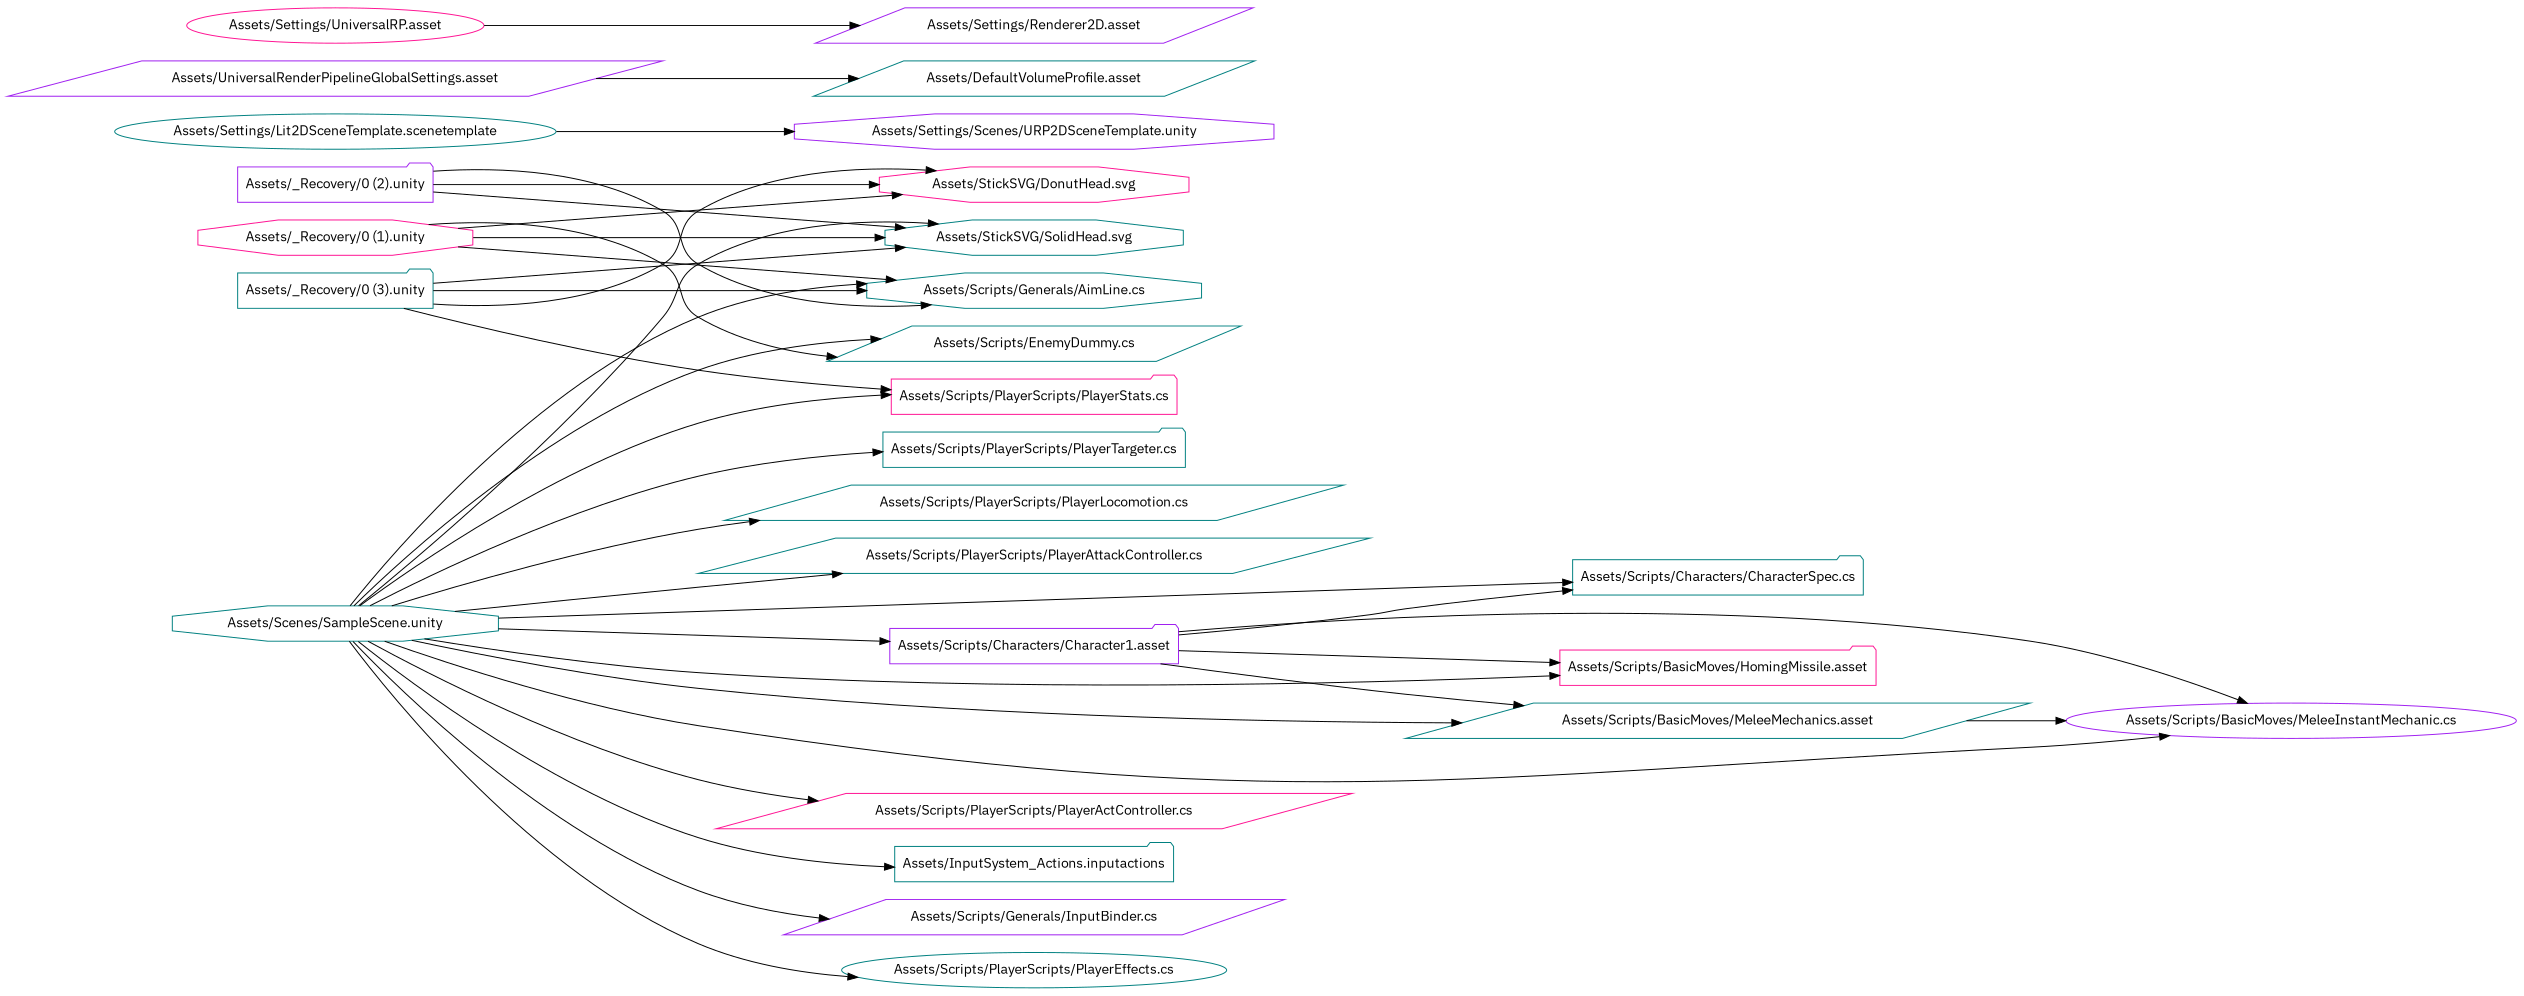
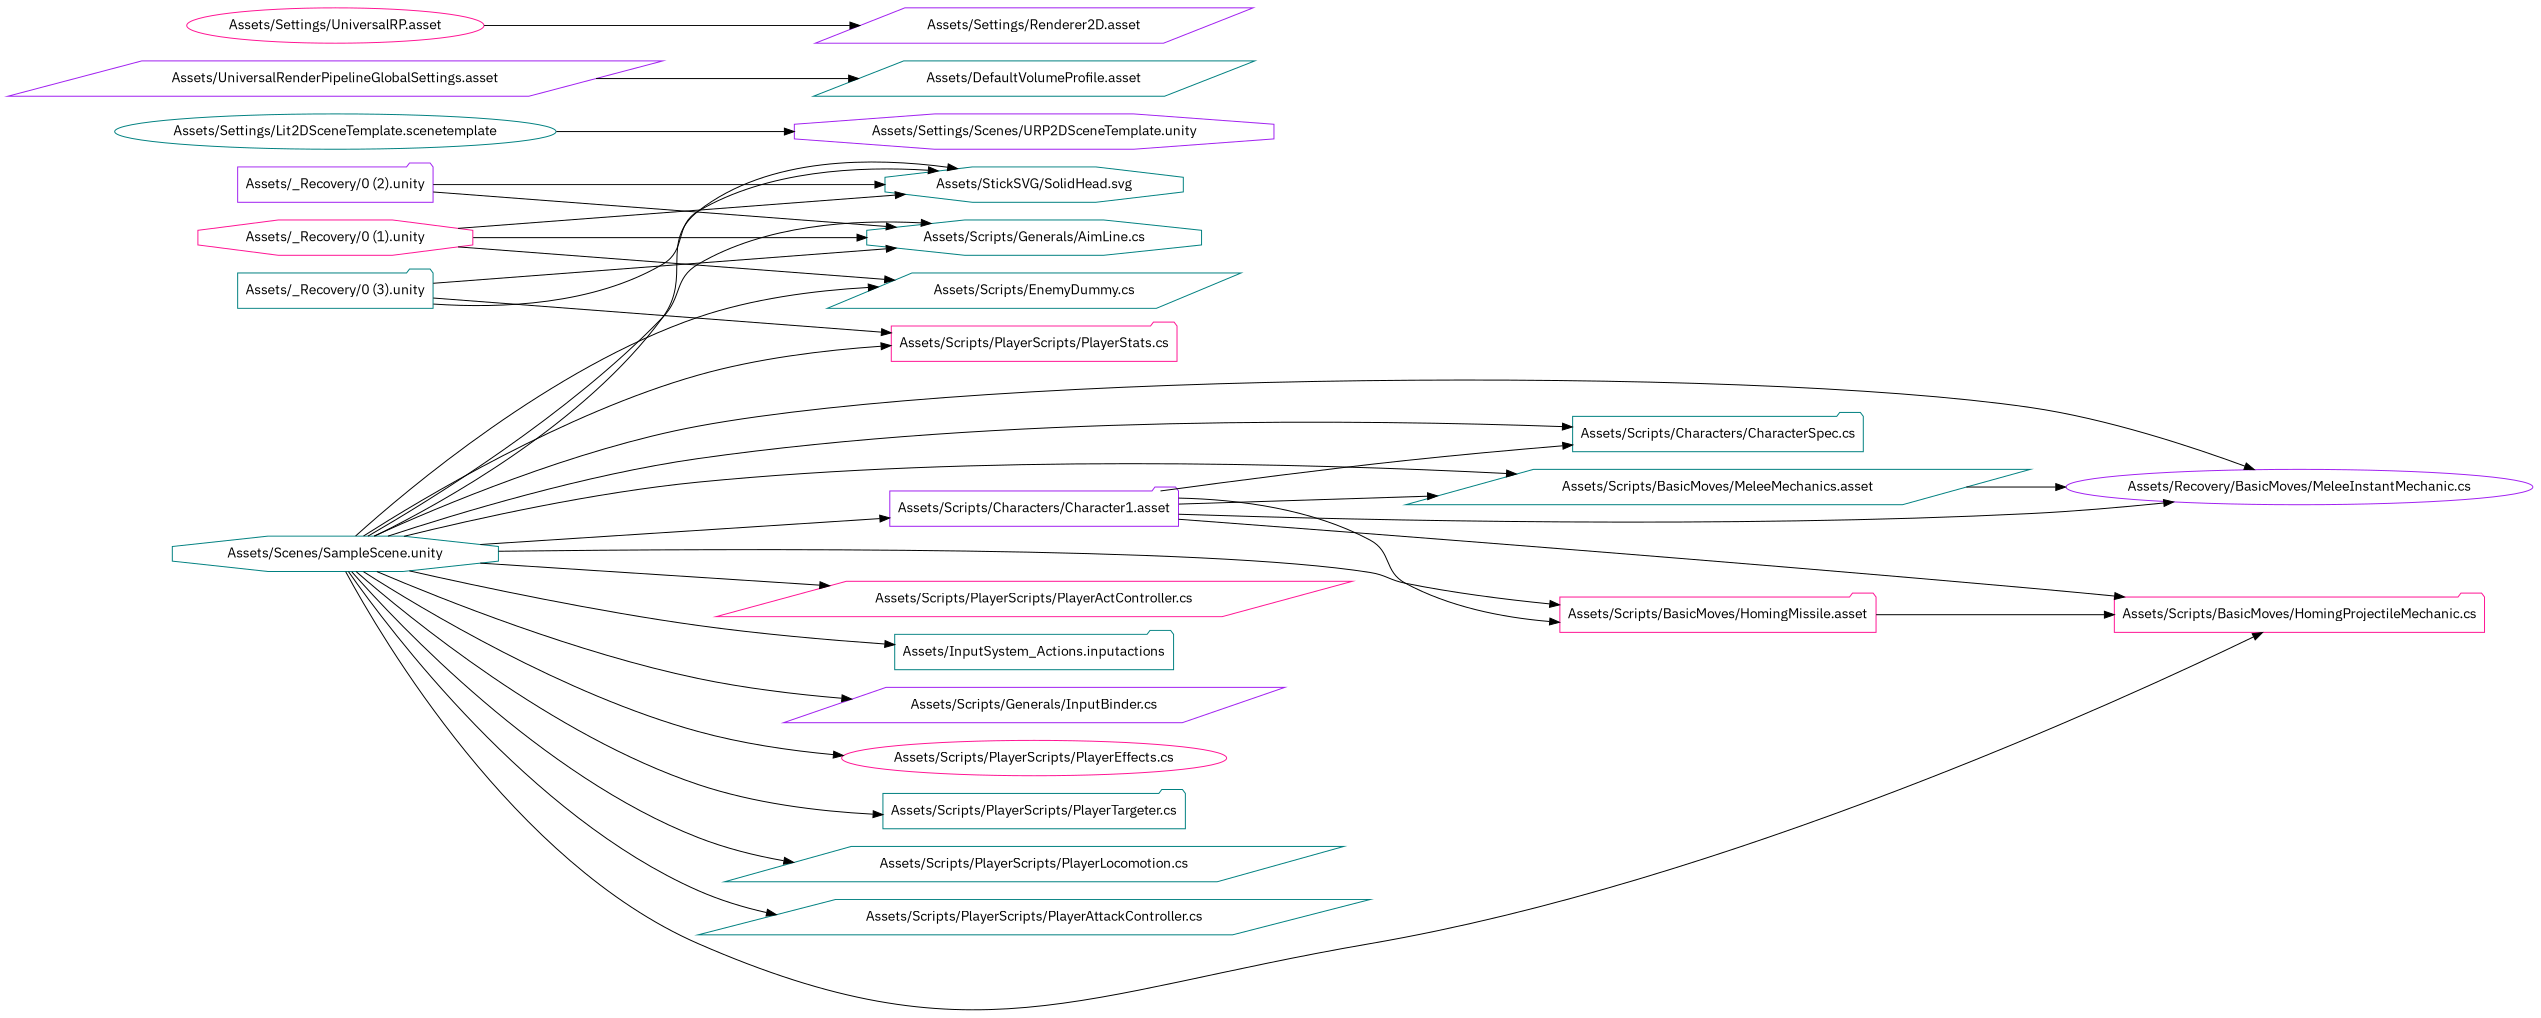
(1034, 185) -> none
none -> (2299, 615)
(2291, 721) -> (2299, 487)
(1034, 970) -> (1034, 758)
